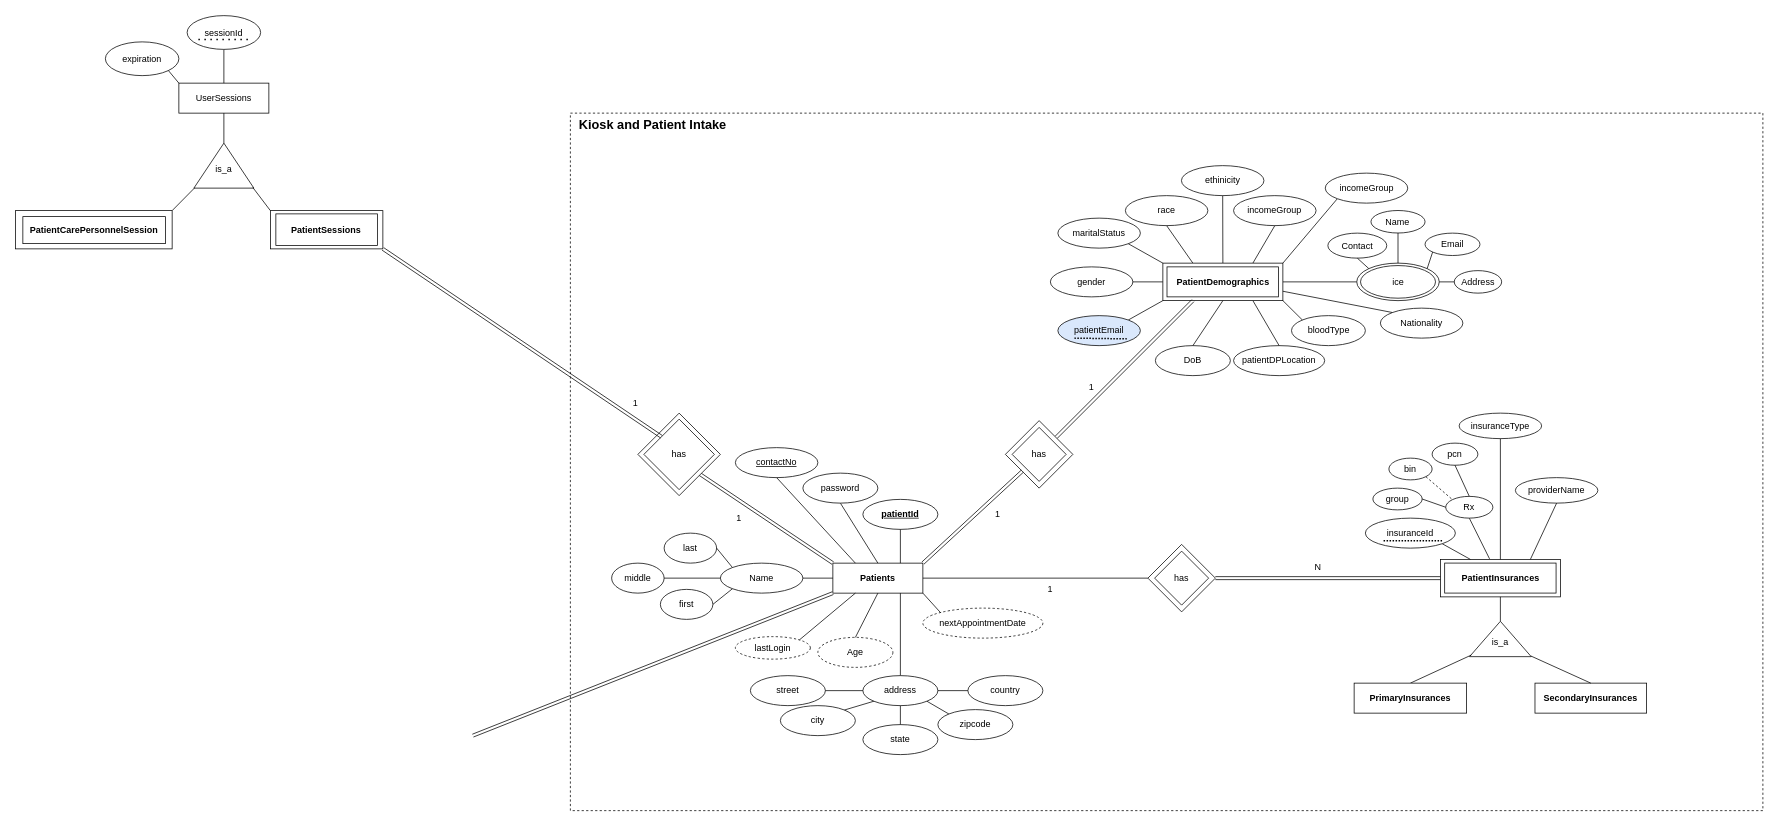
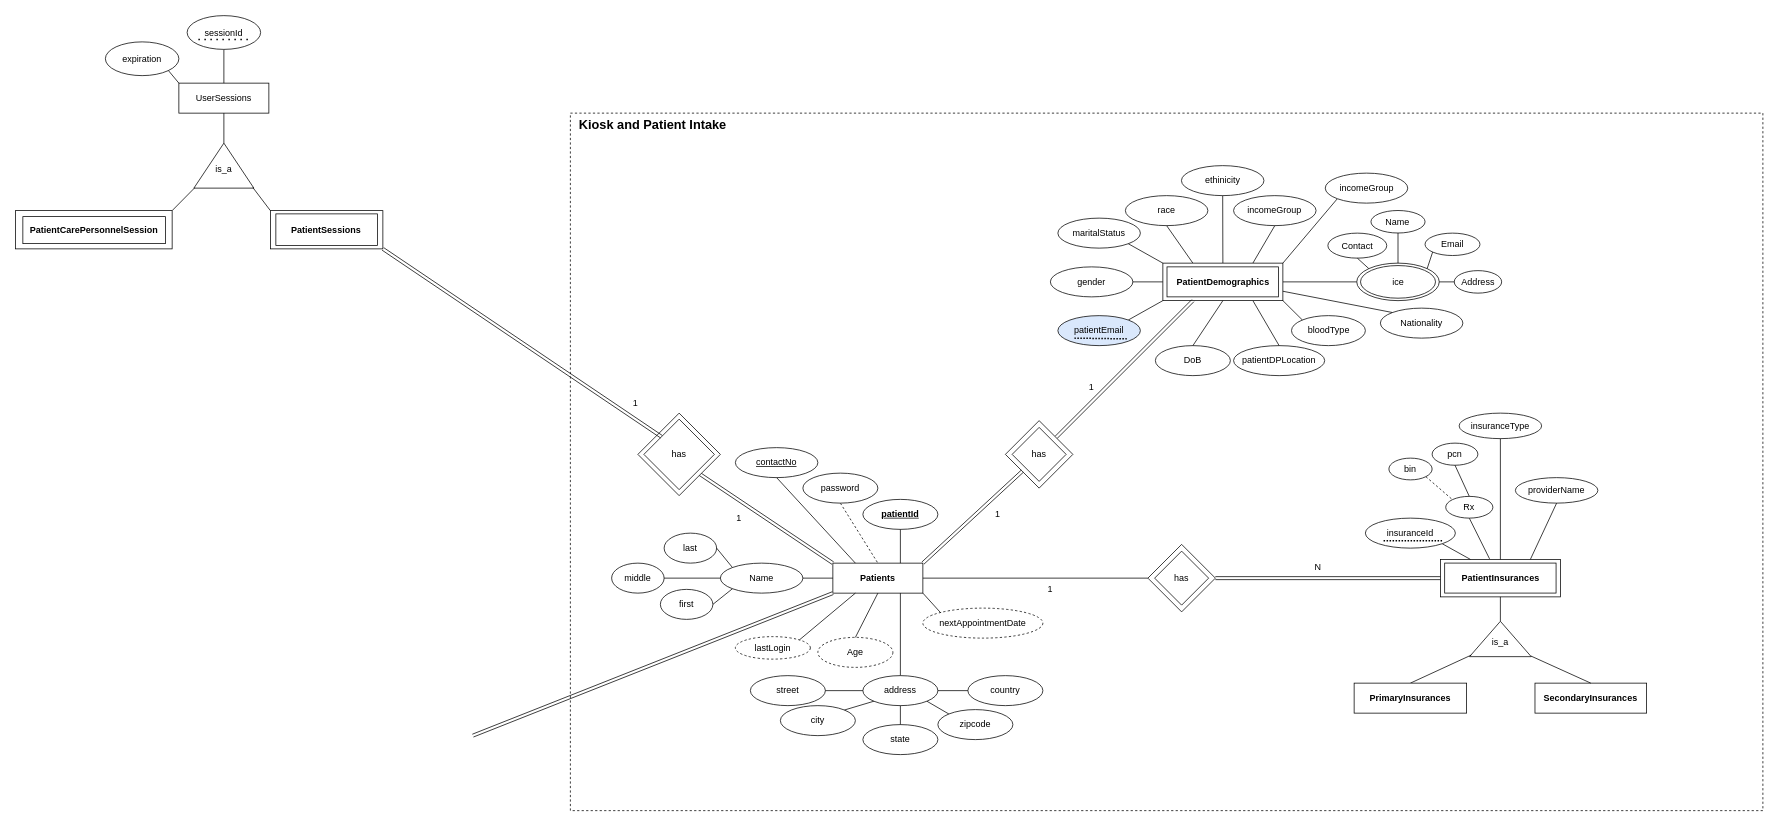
(1398, 499) -> none
(1434, 503) -> none
(859, 533) -> (859, 533)
